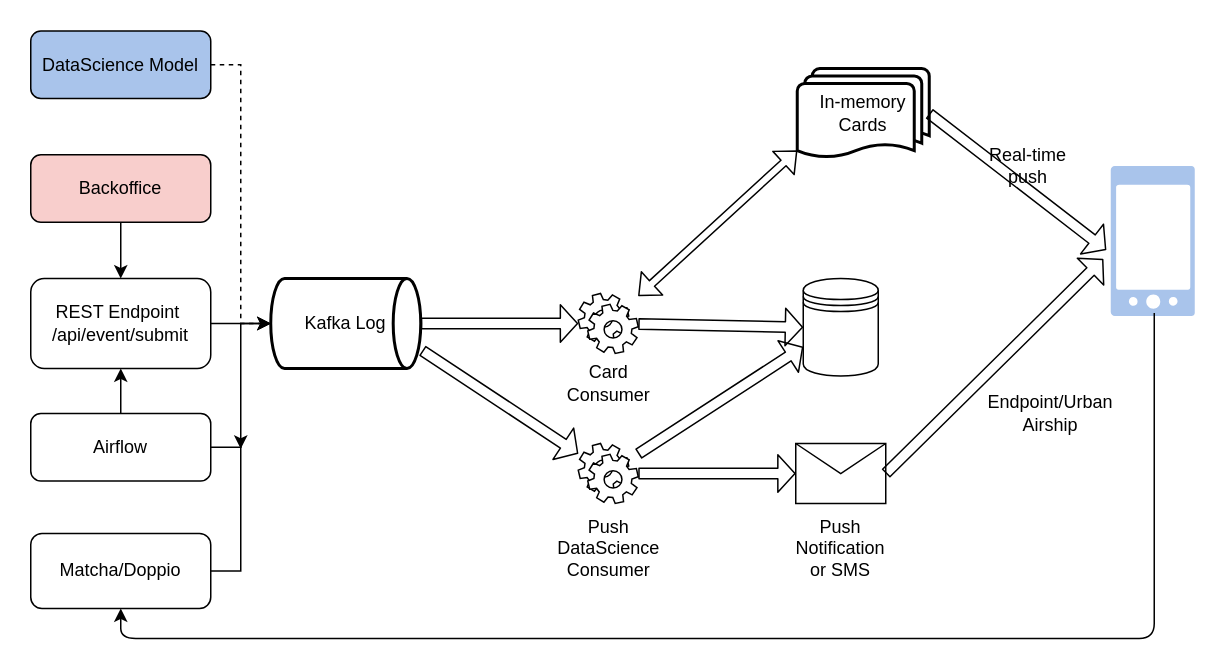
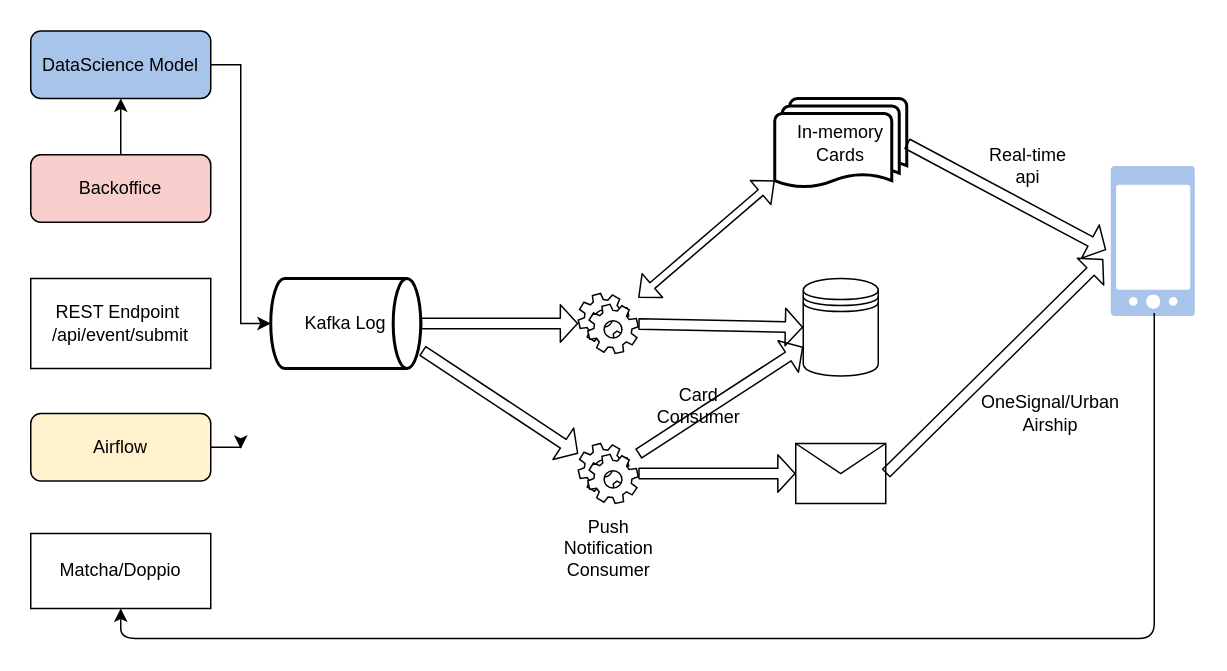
(863, 113) -> (841, 143)
(1028, 166) -> (1028, 166)
(241, 179) -> (241, 179)
(121, 248) -> (121, 129)
(121, 323) -> (121, 323)
(224, 323) -> none
(608, 383) -> (698, 406)
(121, 385) -> none
(1051, 413) -> (1051, 413)
(121, 447) -> (121, 447)
(241, 525) -> none
(609, 548) -> (609, 548)
(841, 548) -> none
(121, 571) -> (121, 571)
